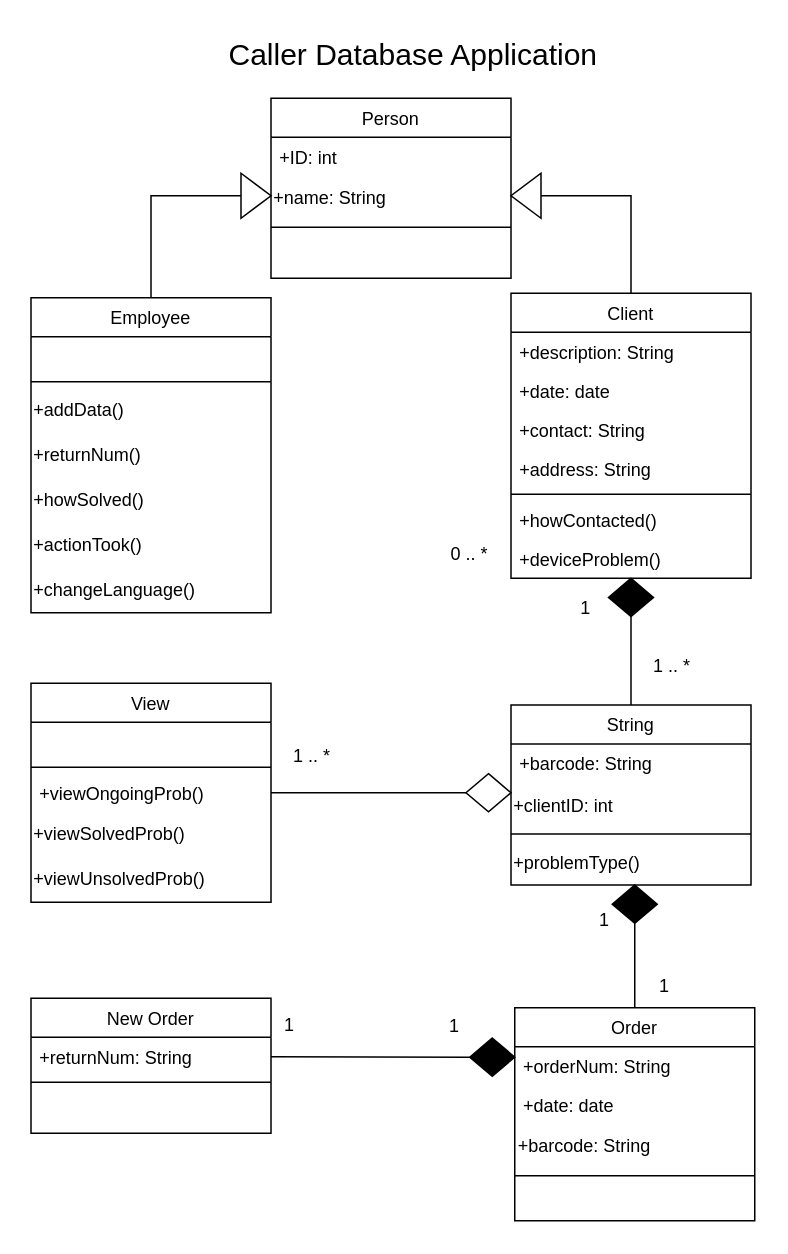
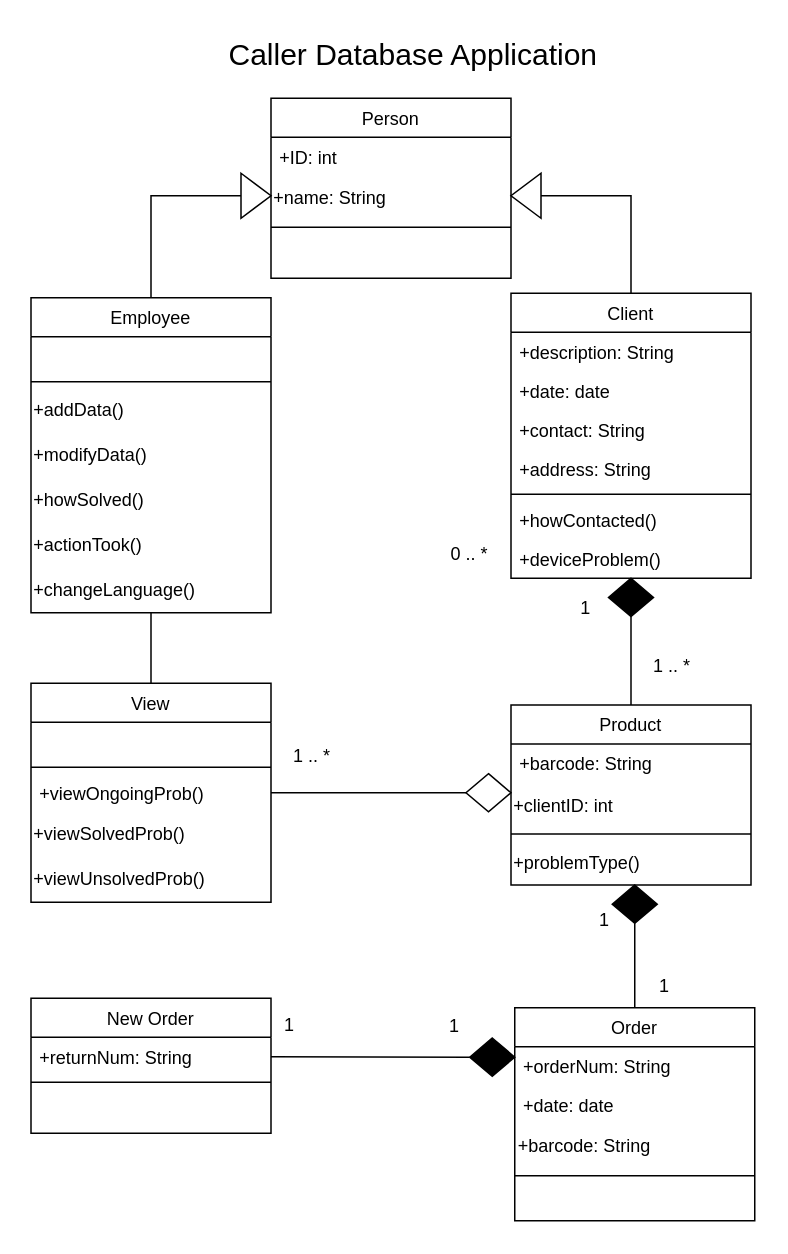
(94, 455) -> (97, 455)
none -> (151, 649)
(630, 725) -> (630, 725)
